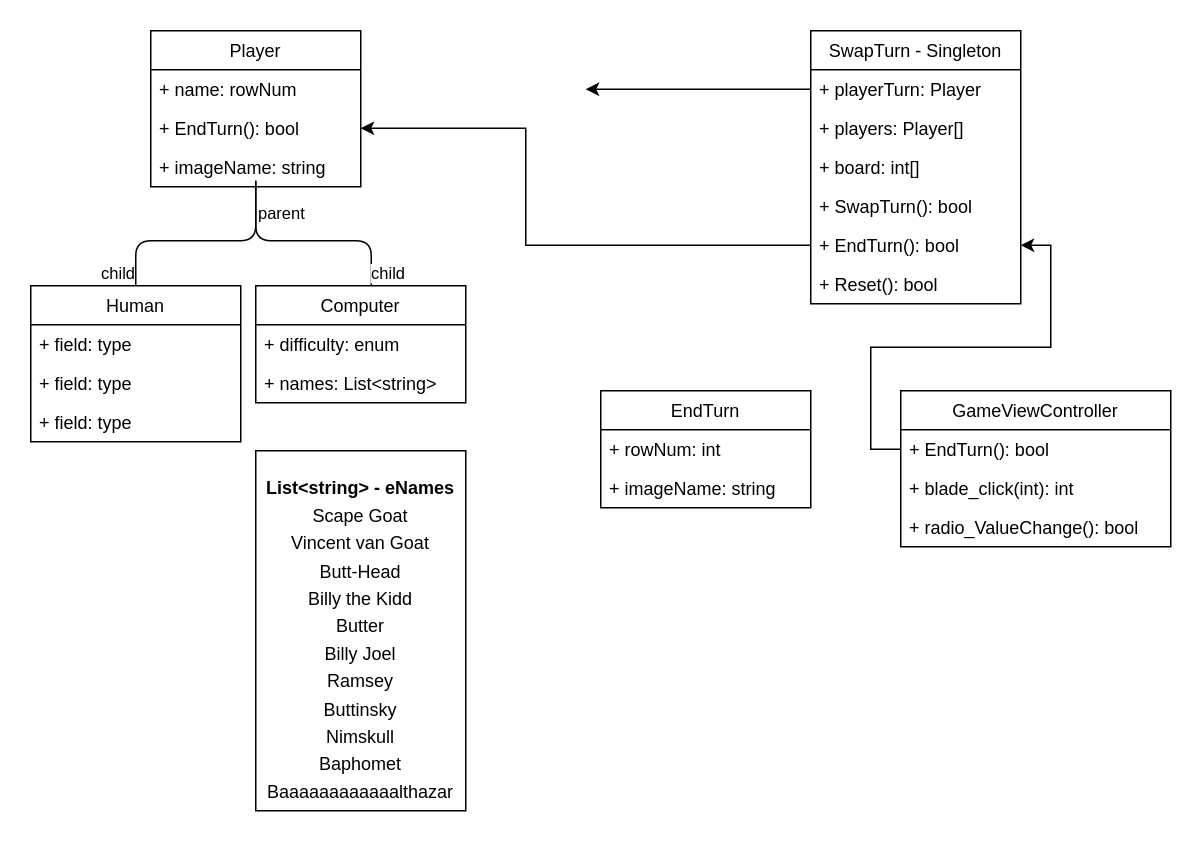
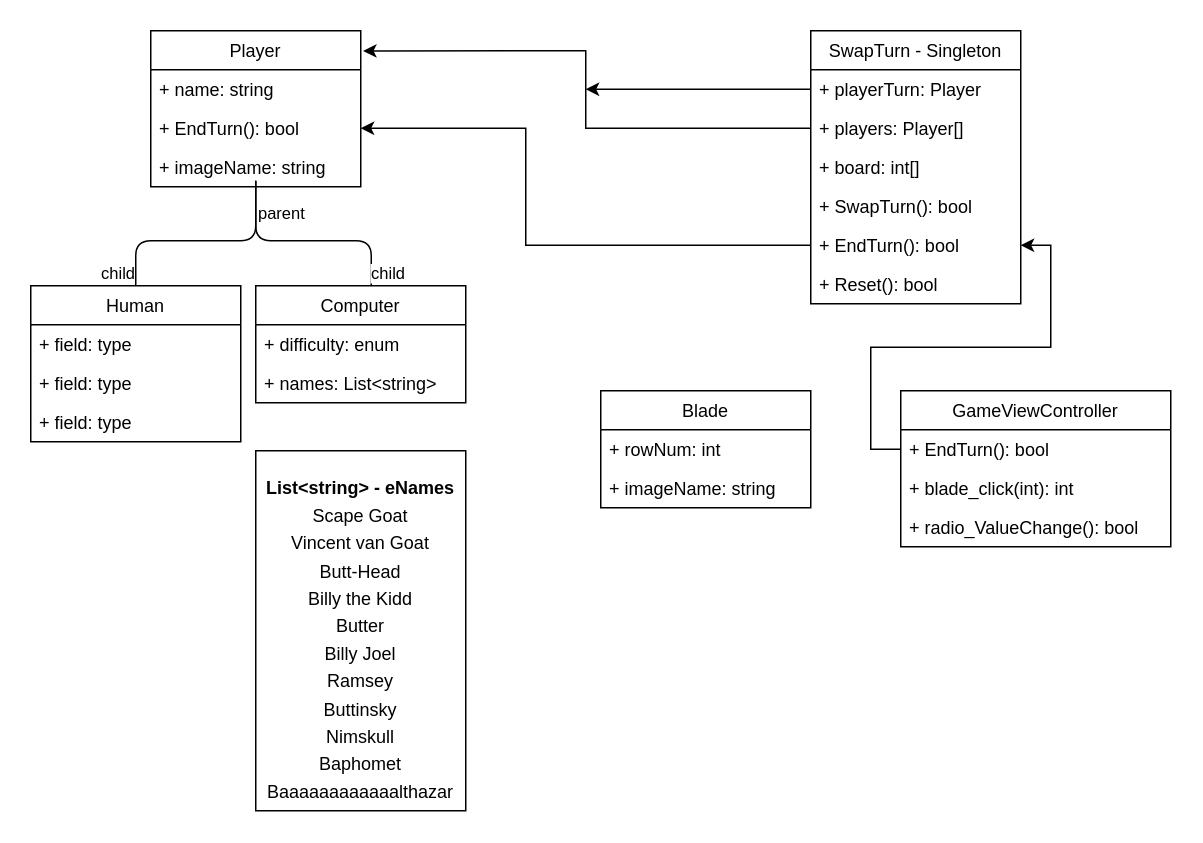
(223, 90) -> (220, 90)
none -> (586, 96)
(705, 411) -> (705, 411)
